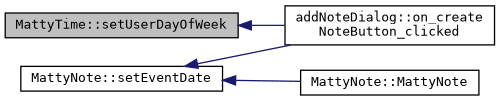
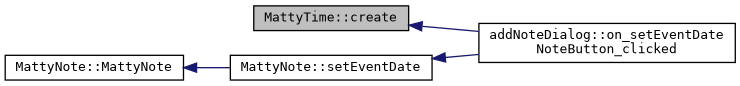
(122, 25) -> (331, 18)
(390, 25) -> (607, 43)
(268, 81) -> (213, 68)
